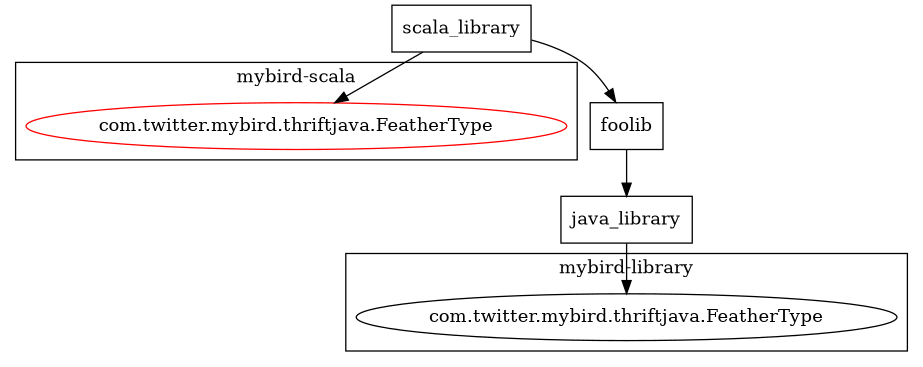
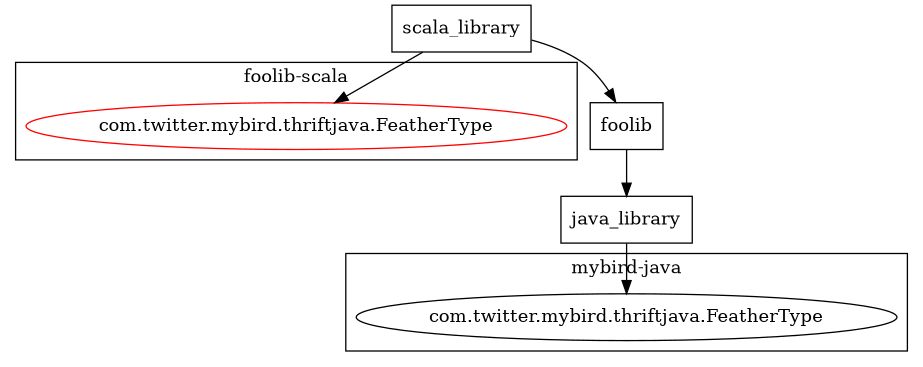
(296, 77) -> (296, 77)
(627, 268) -> (627, 268)
